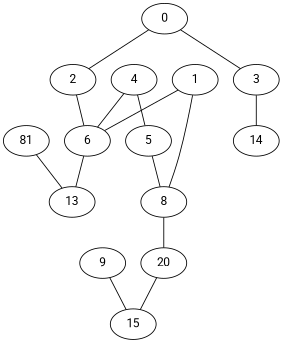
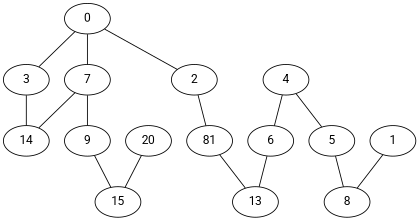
none -> (87, 80)
(147, 107) -> none
(80, 110) -> (202, 110)
(164, 233) -> none
